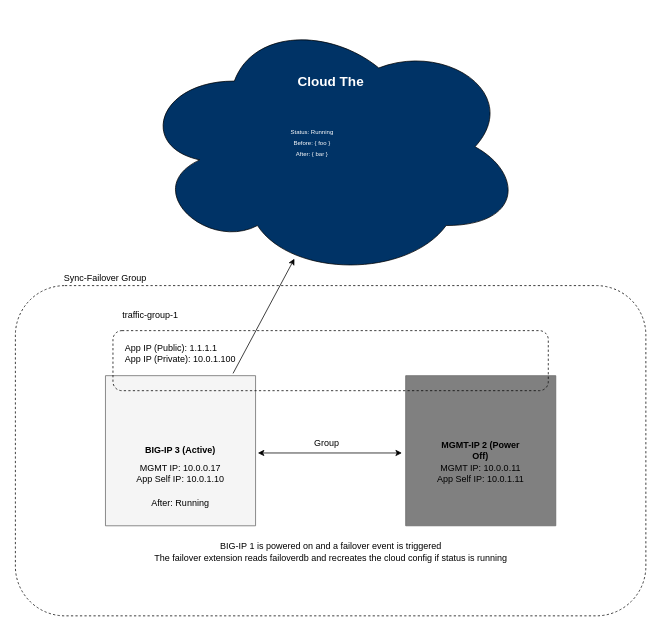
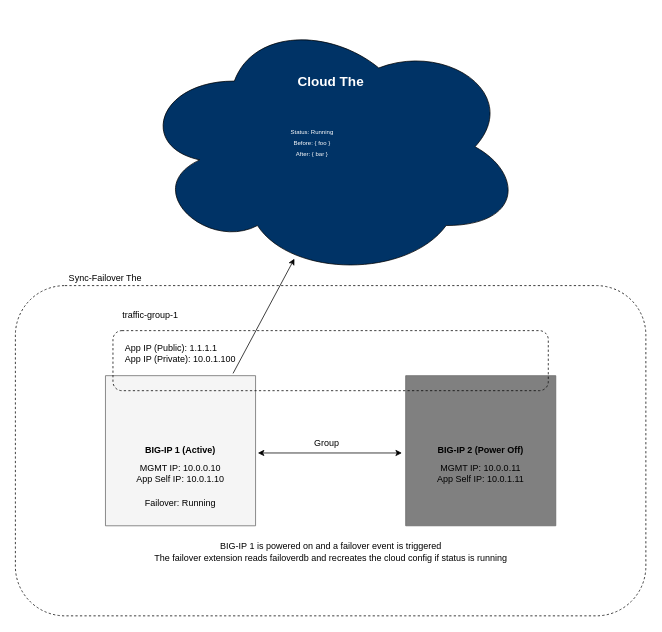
(105, 278) -> (105, 278)
(180, 450) -> (180, 450)
(480, 450) -> (480, 450)
(180, 473) -> (180, 473)
(180, 503) -> (180, 503)
